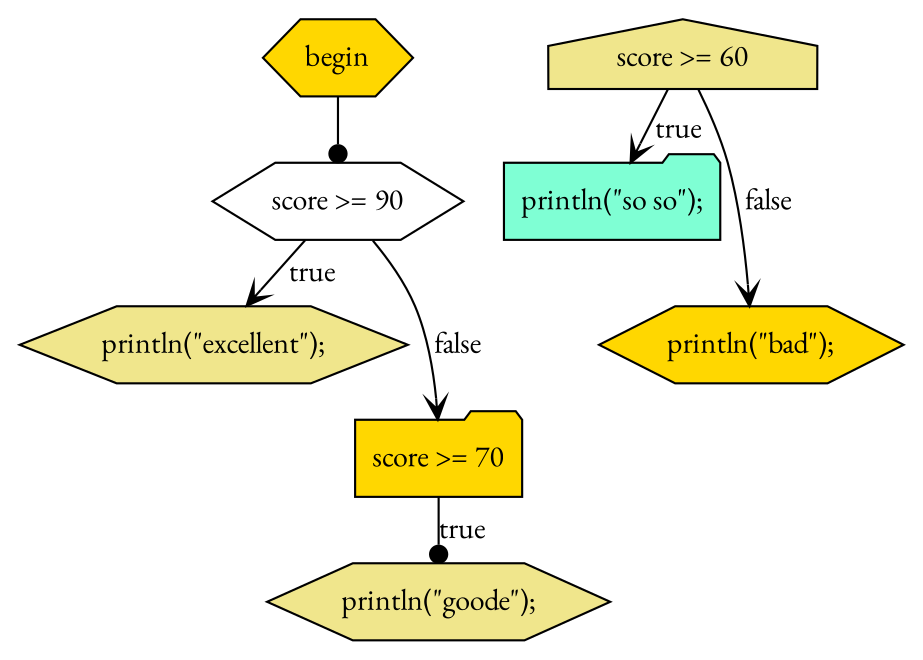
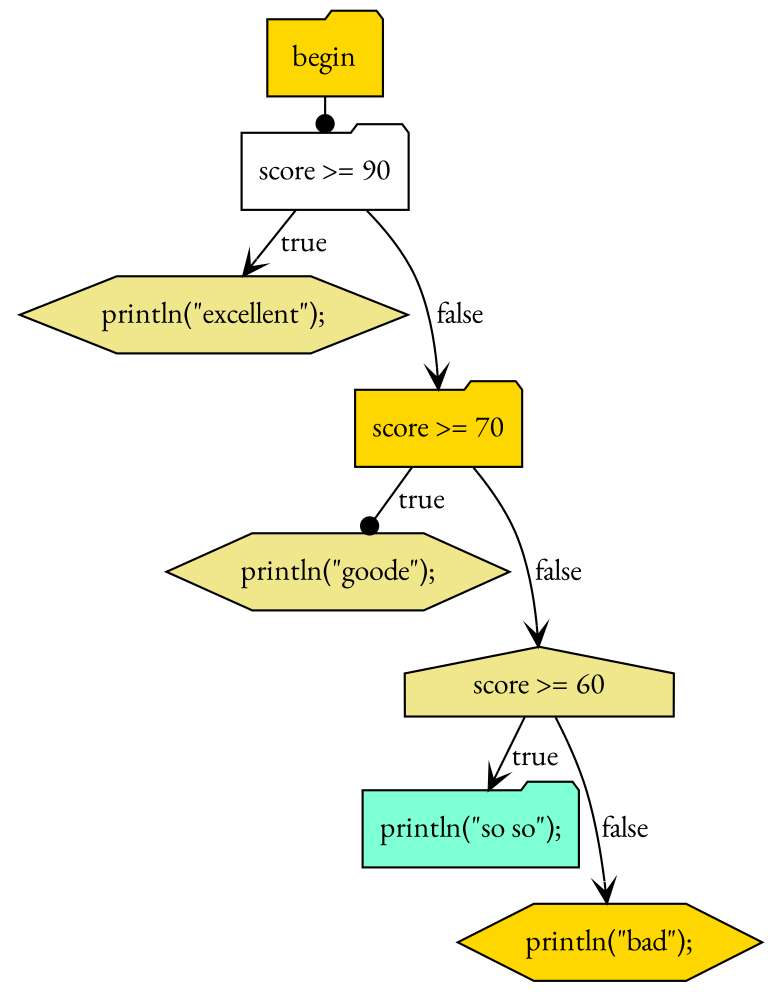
(338, 58) -> (325, 58)
(338, 201) -> (325, 171)
none -> (519, 541)
